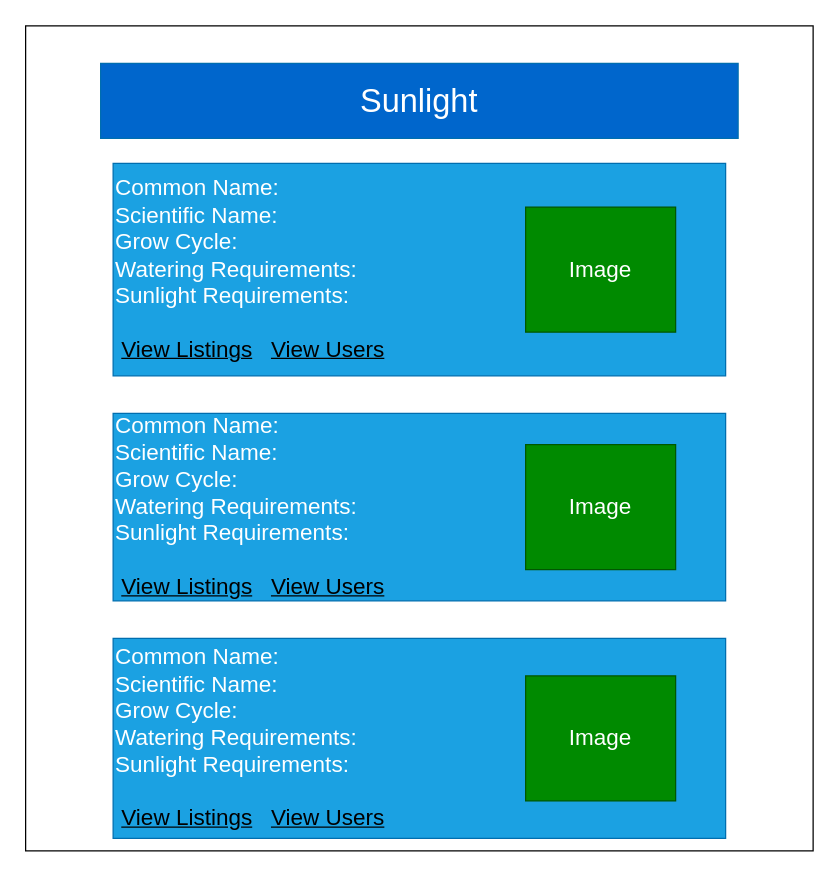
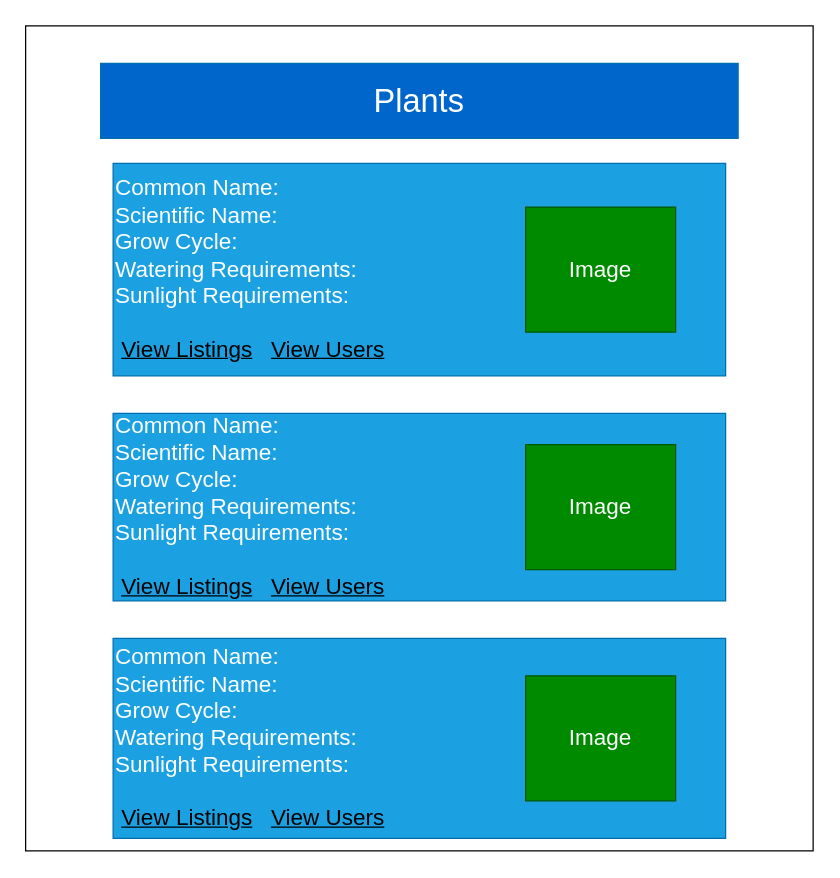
(419, 101) -> (419, 101)
